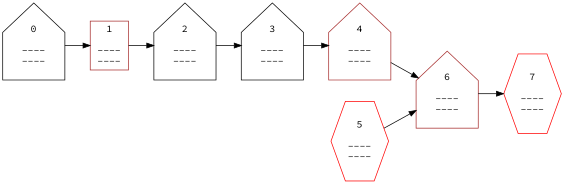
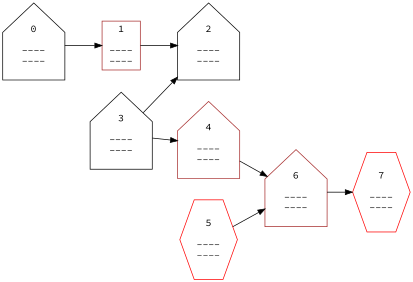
(225, 46) -> (158, 98)
